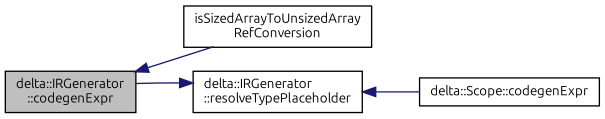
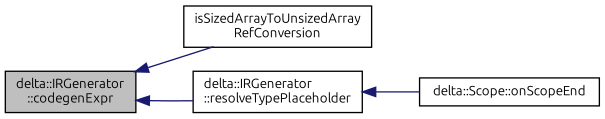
(158, 83) -> (171, 101)
(509, 92) -> (509, 92)
